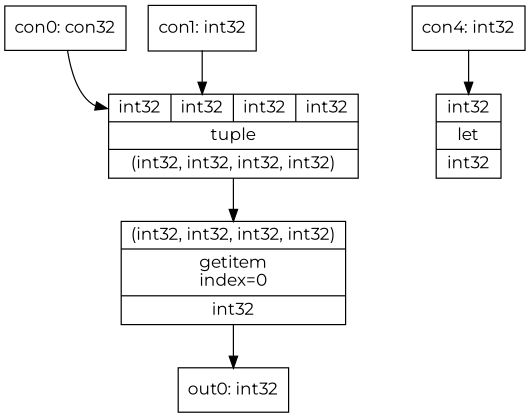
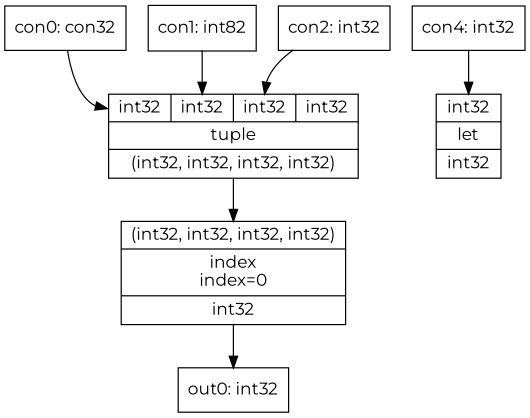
(202, 28) -> (202, 28)
none -> (334, 28)
(233, 263) -> (233, 263)
